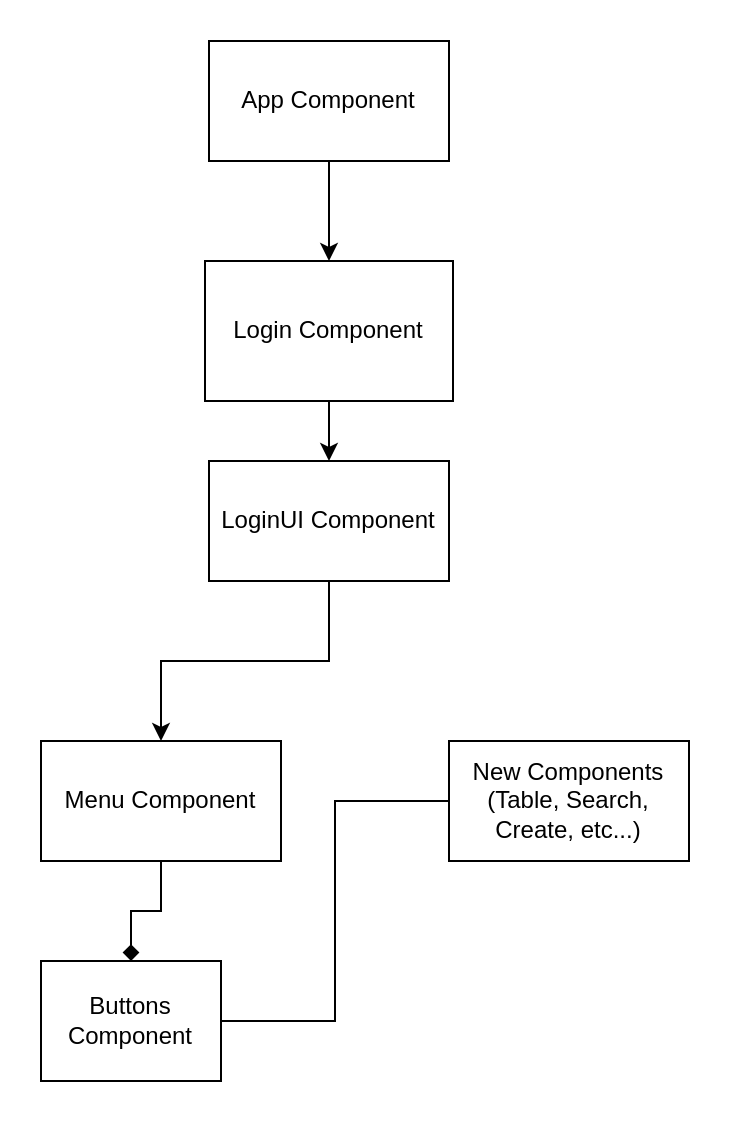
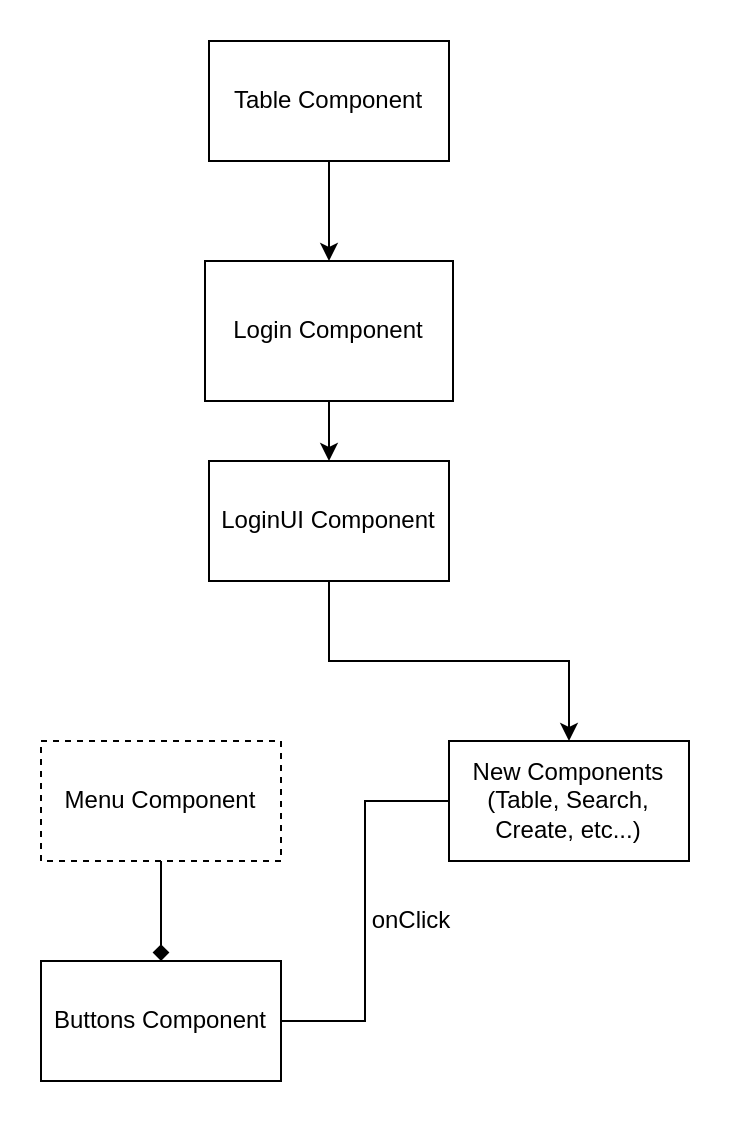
(329, 101) -> (329, 101)
(210, 661) -> none
none -> (484, 661)
(161, 801) -> (161, 801)
none -> (411, 921)
(131, 1021) -> (161, 1021)
